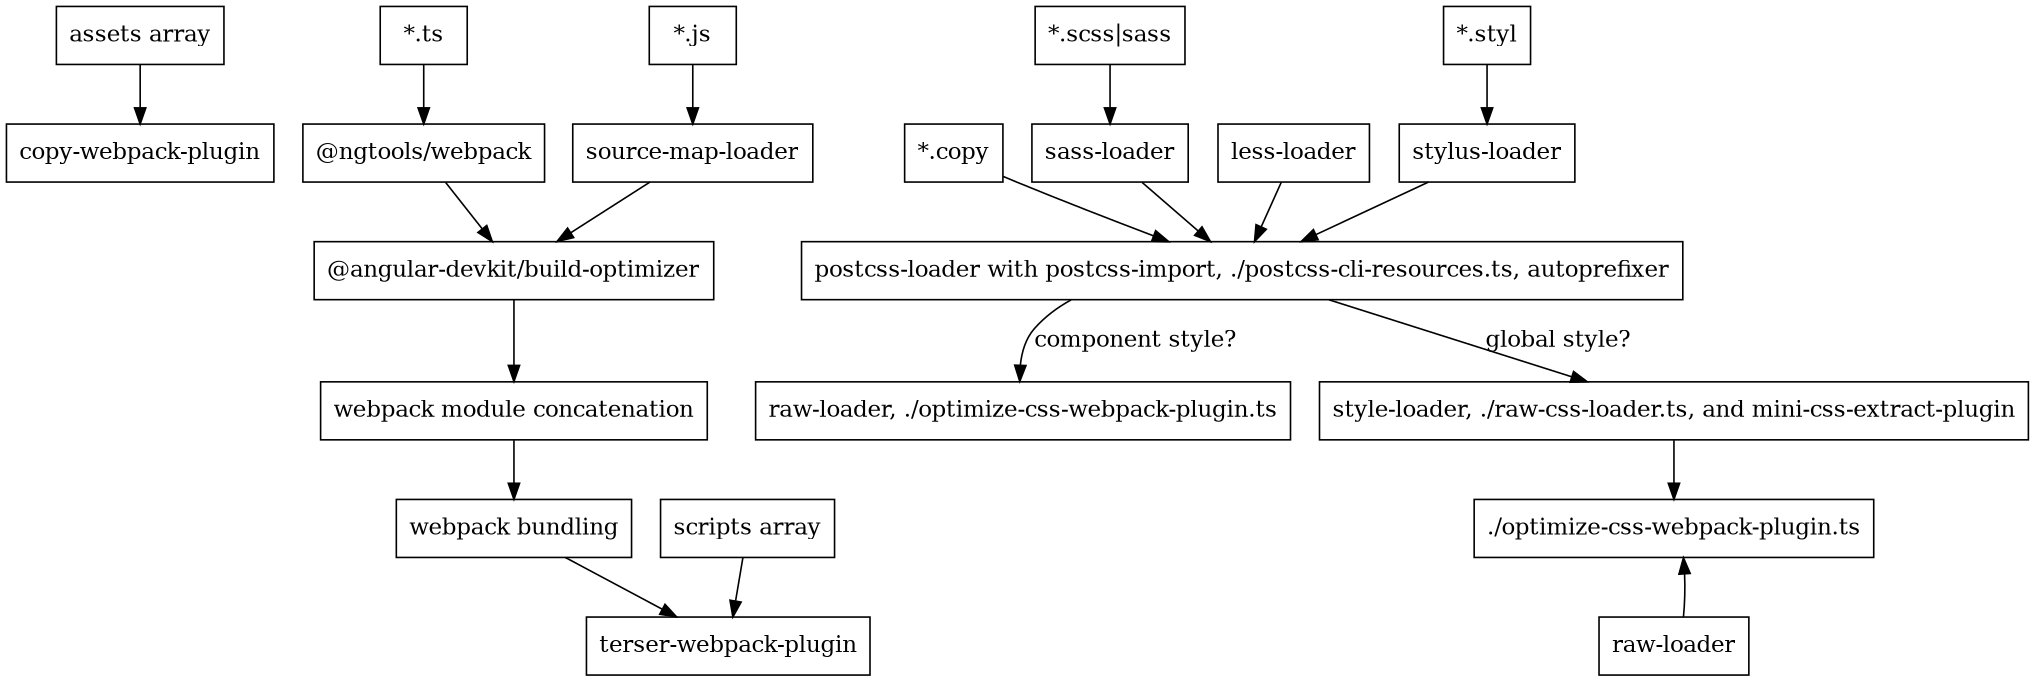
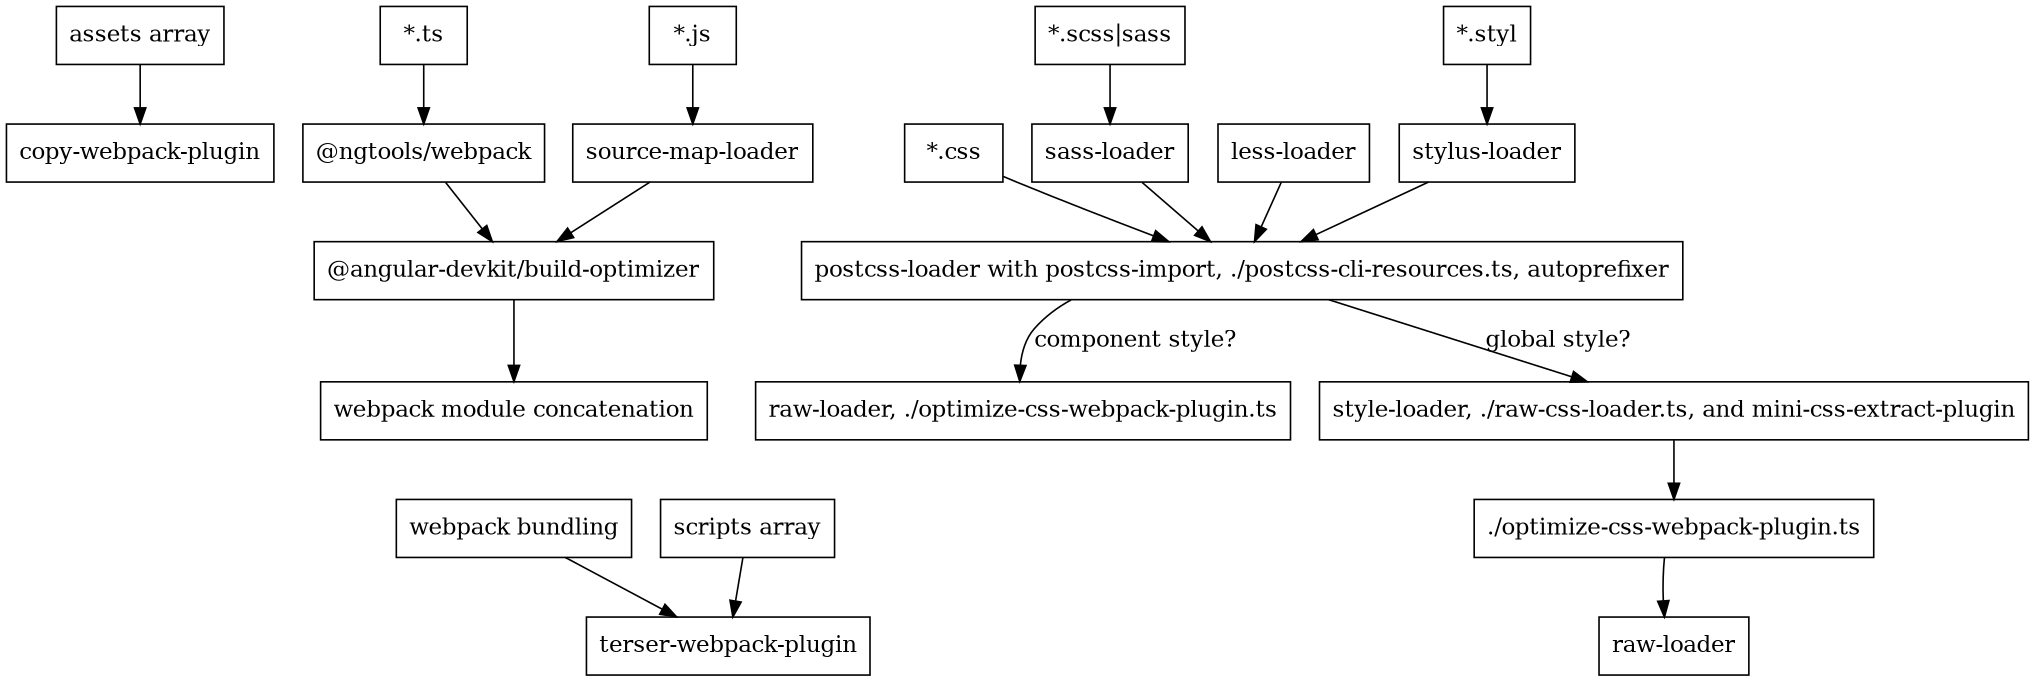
(954, 153) -> (954, 153)
(514, 462) -> none
(1685, 596) -> (1663, 579)
